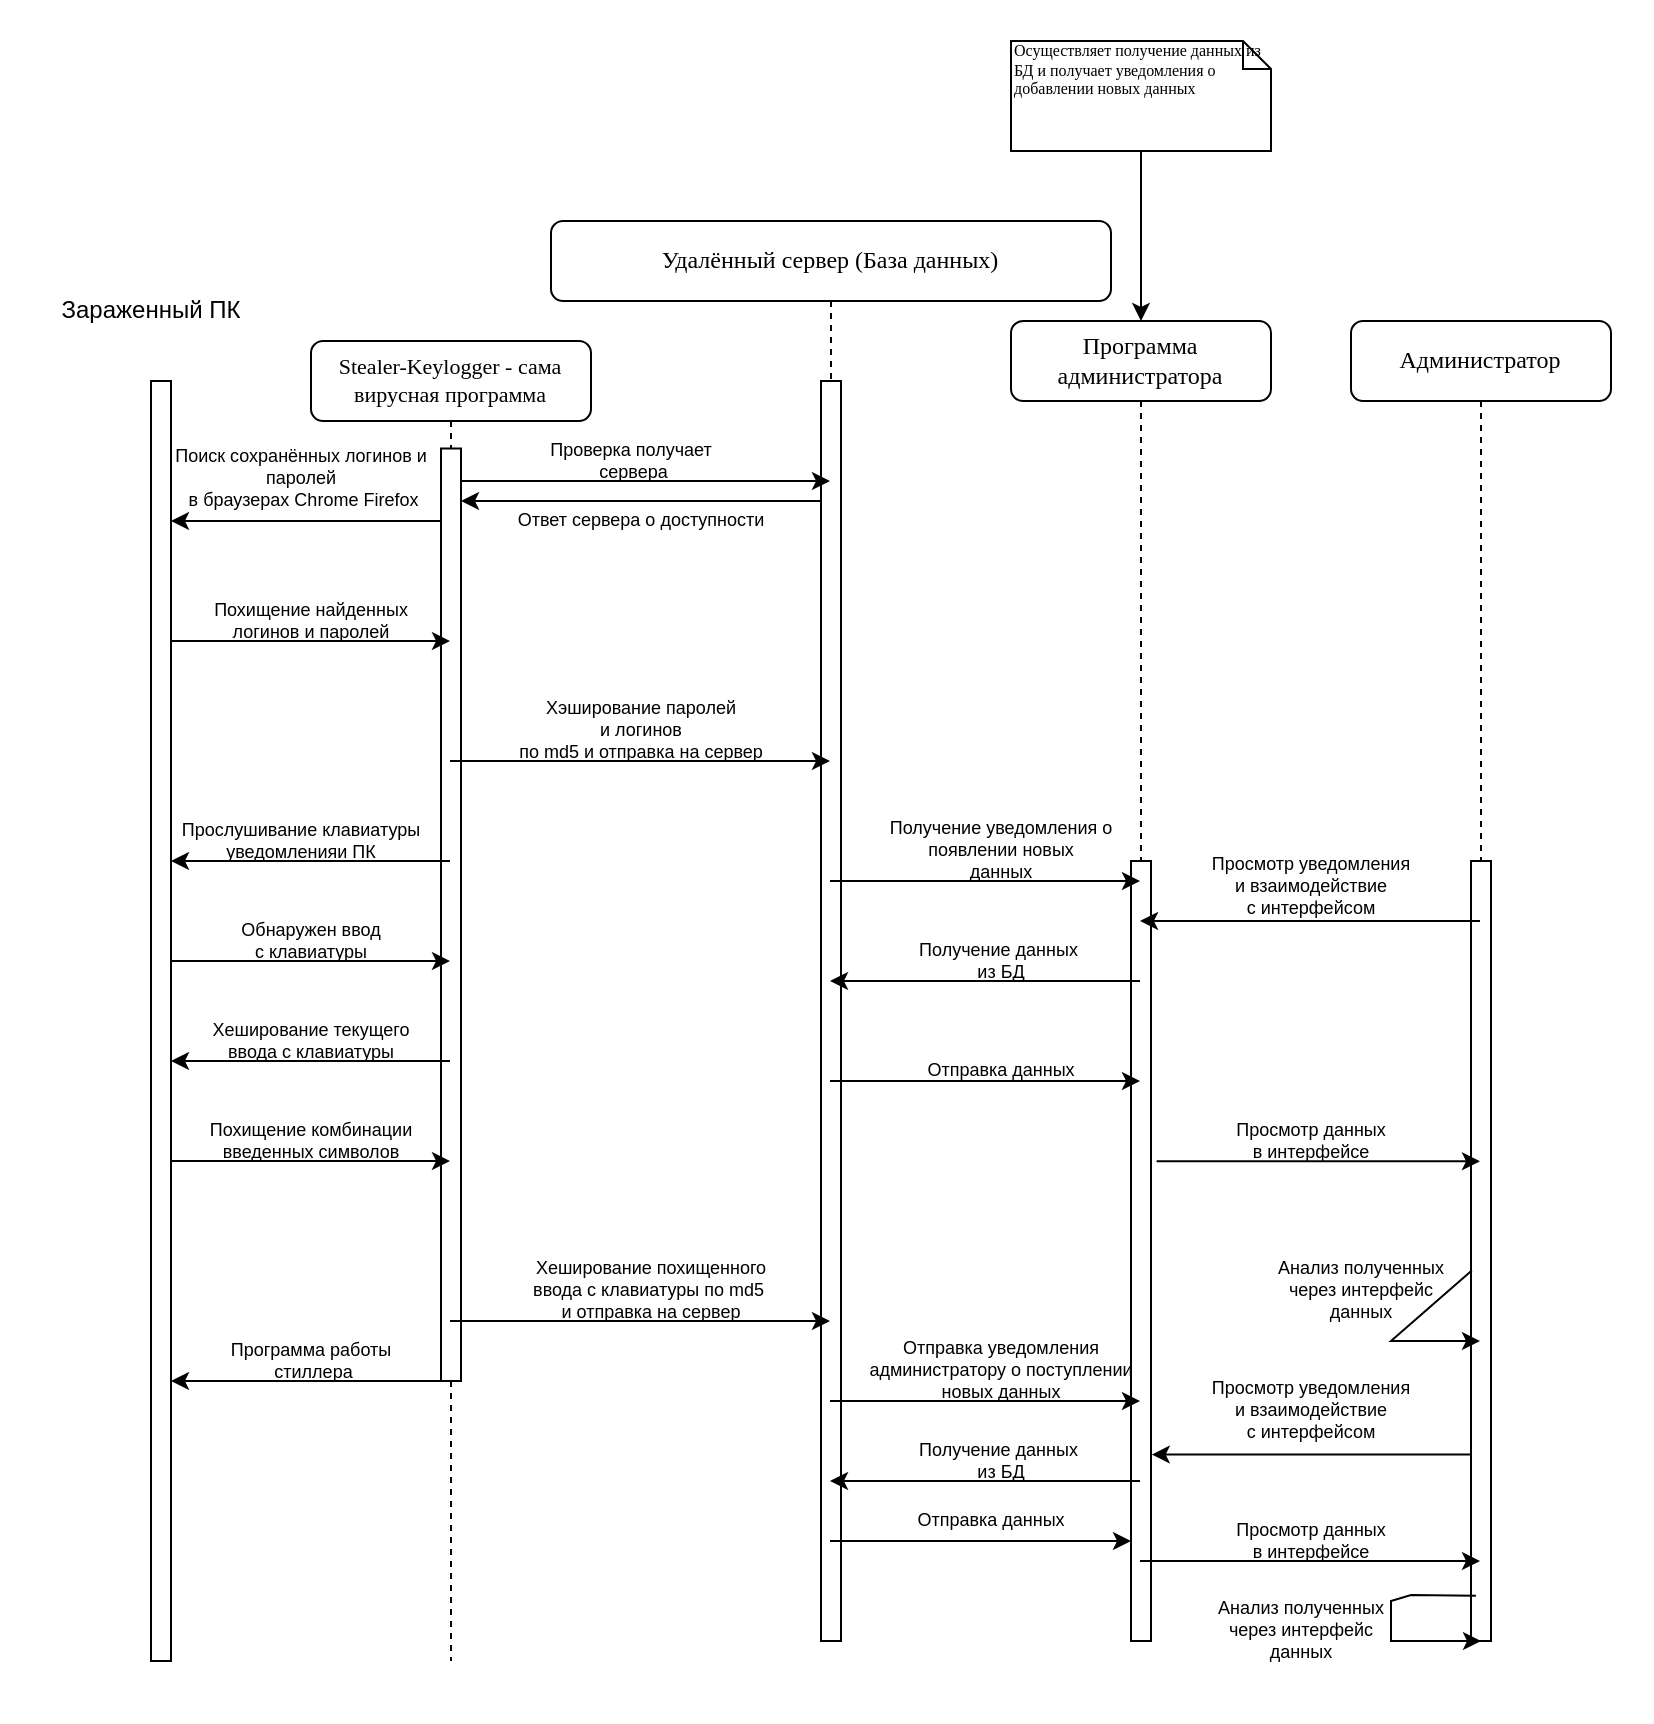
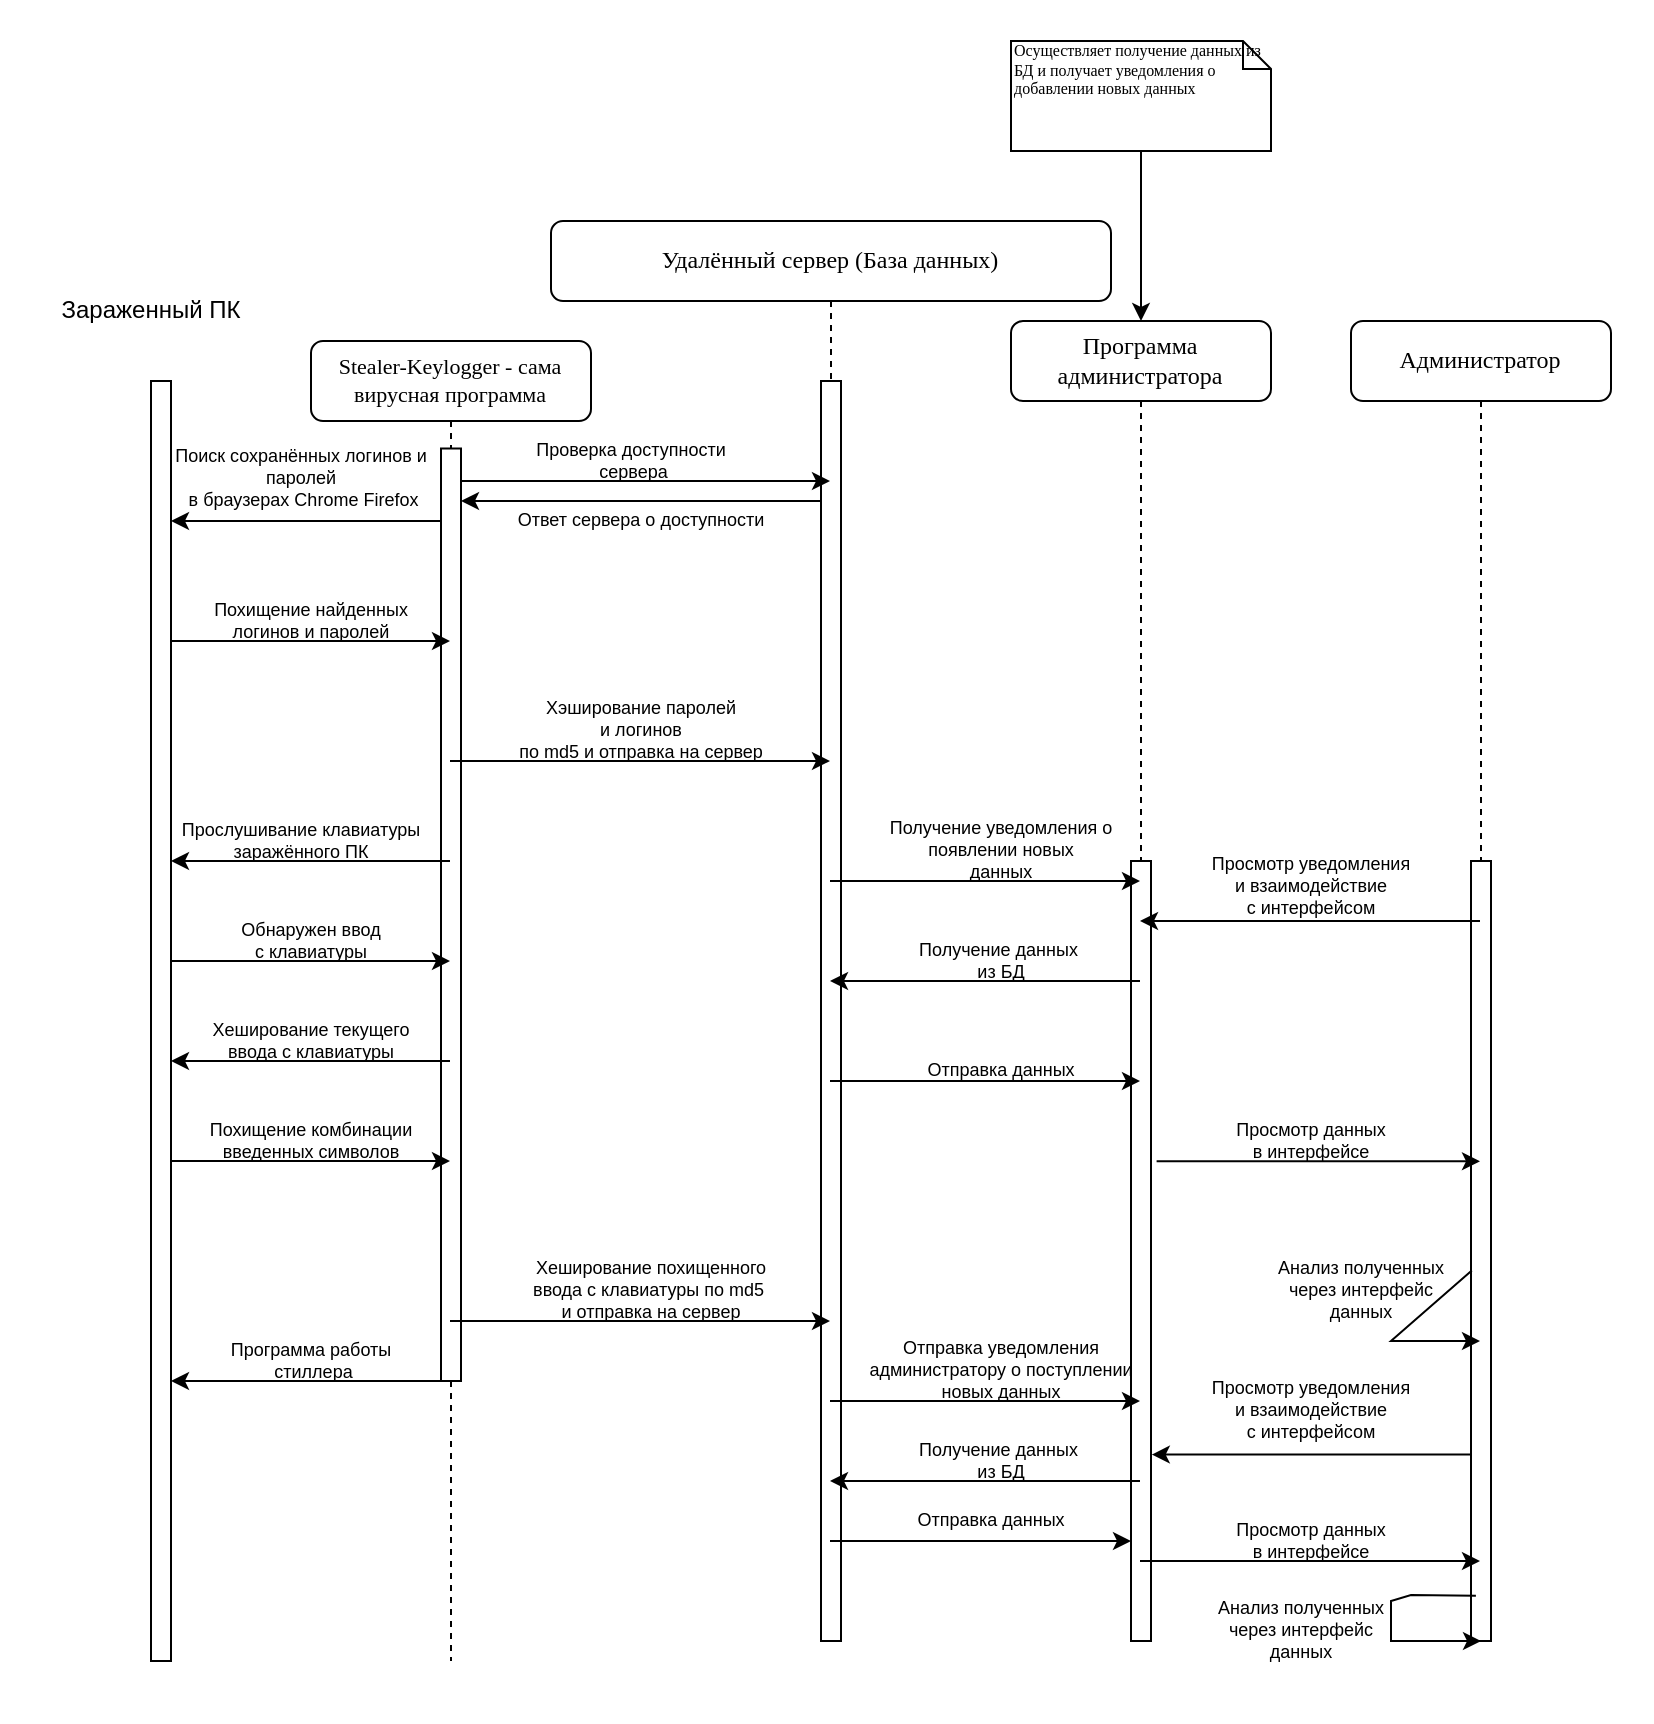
(632, 461) -> (632, 461)
(302, 841) -> (302, 841)
